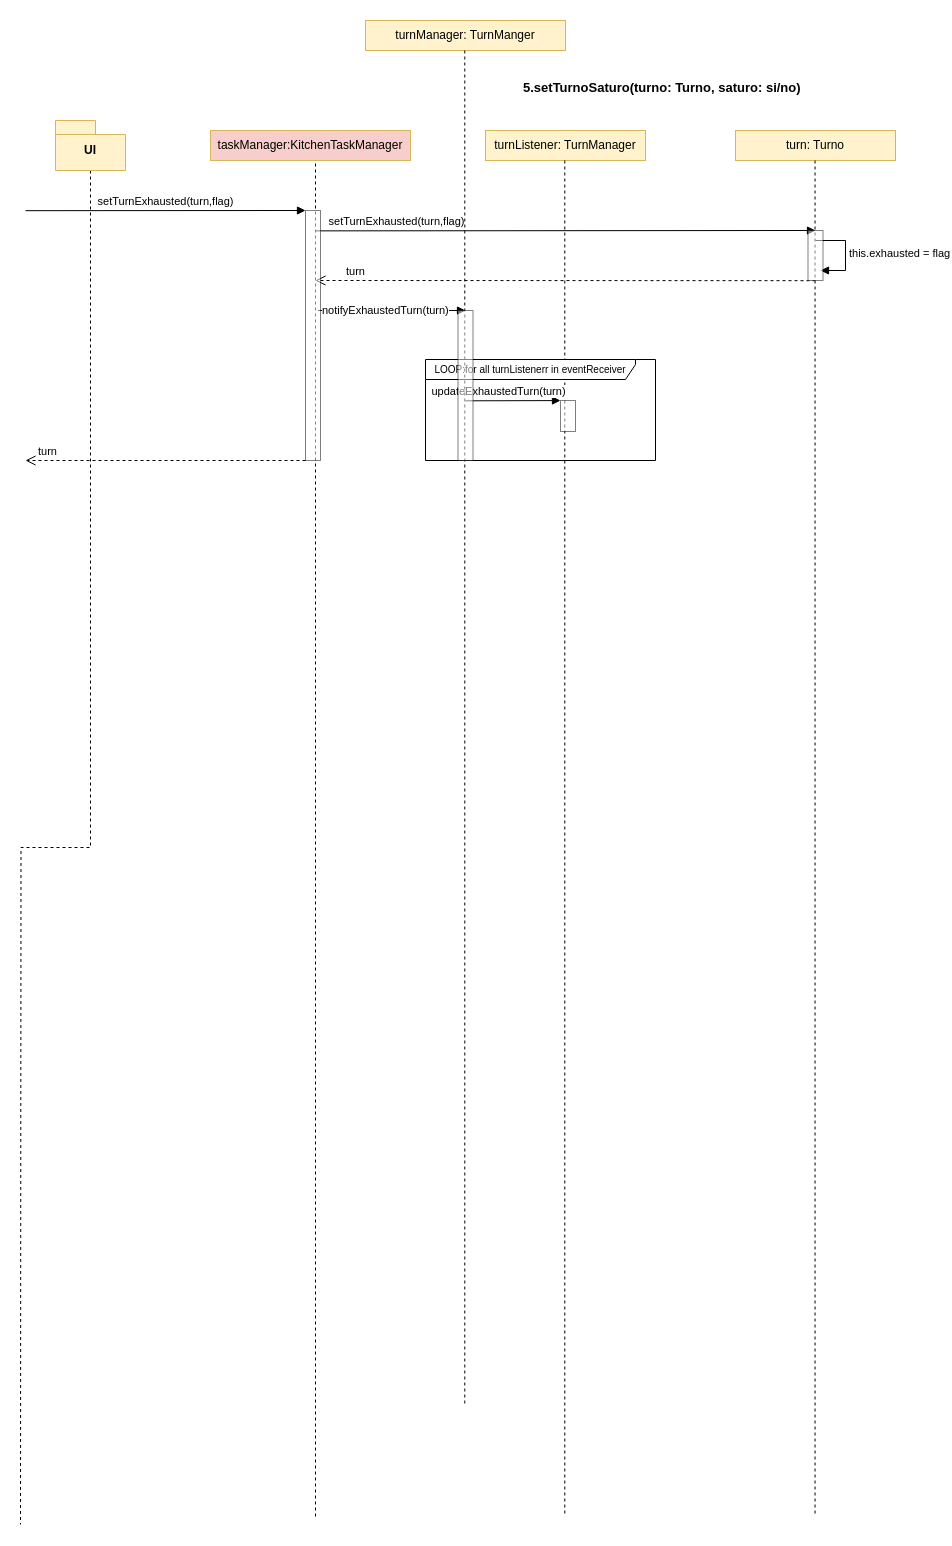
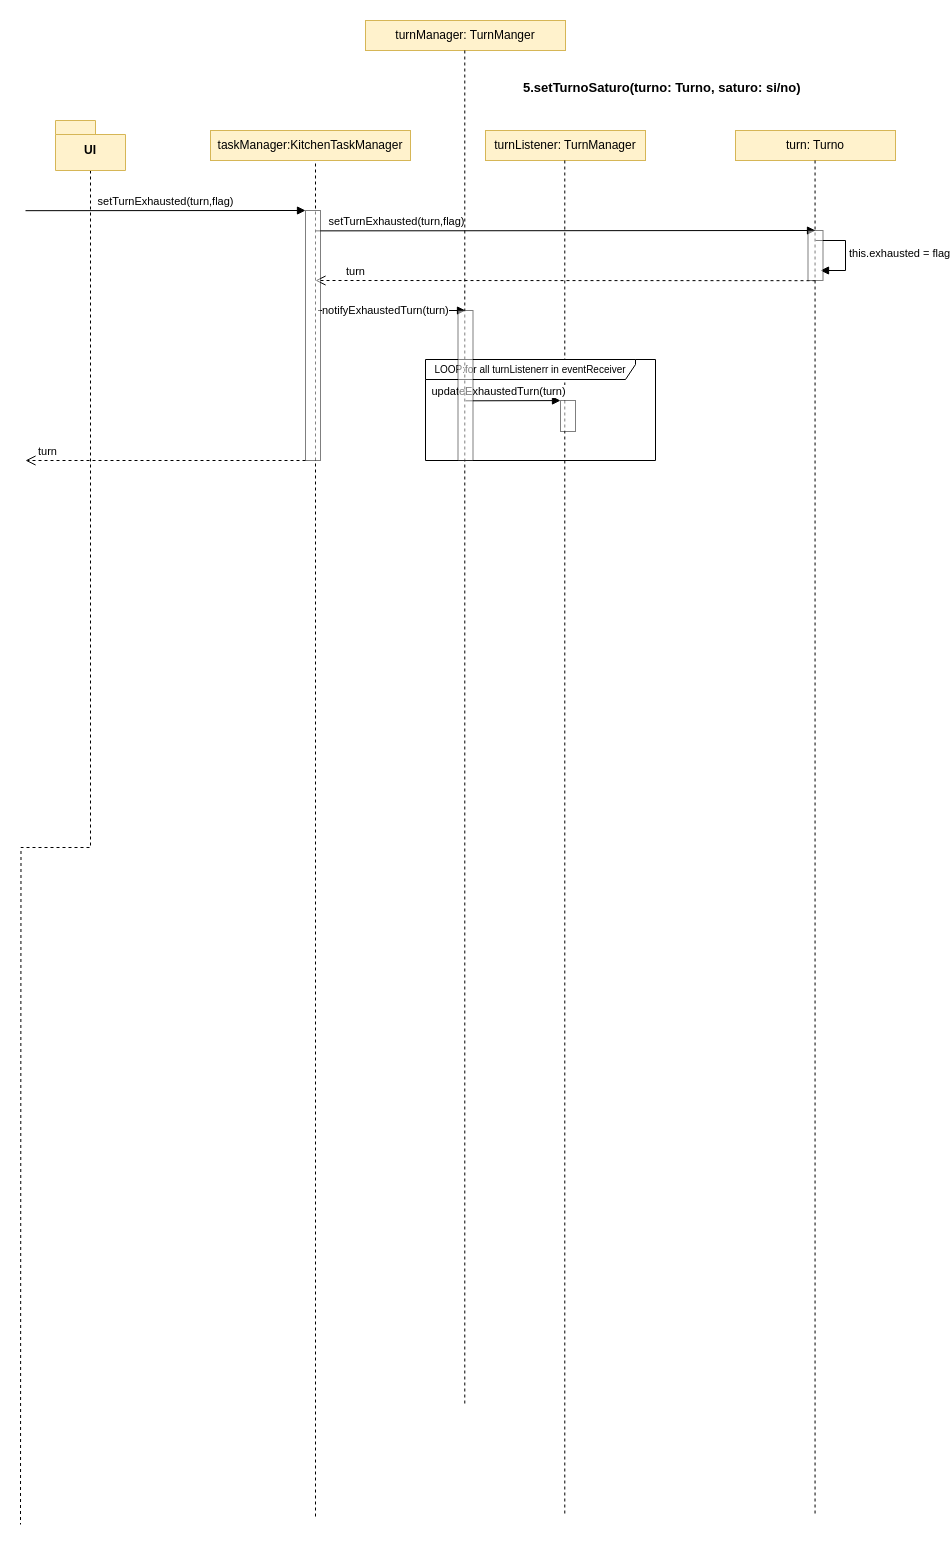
(311, 146) -> (311, 146)
